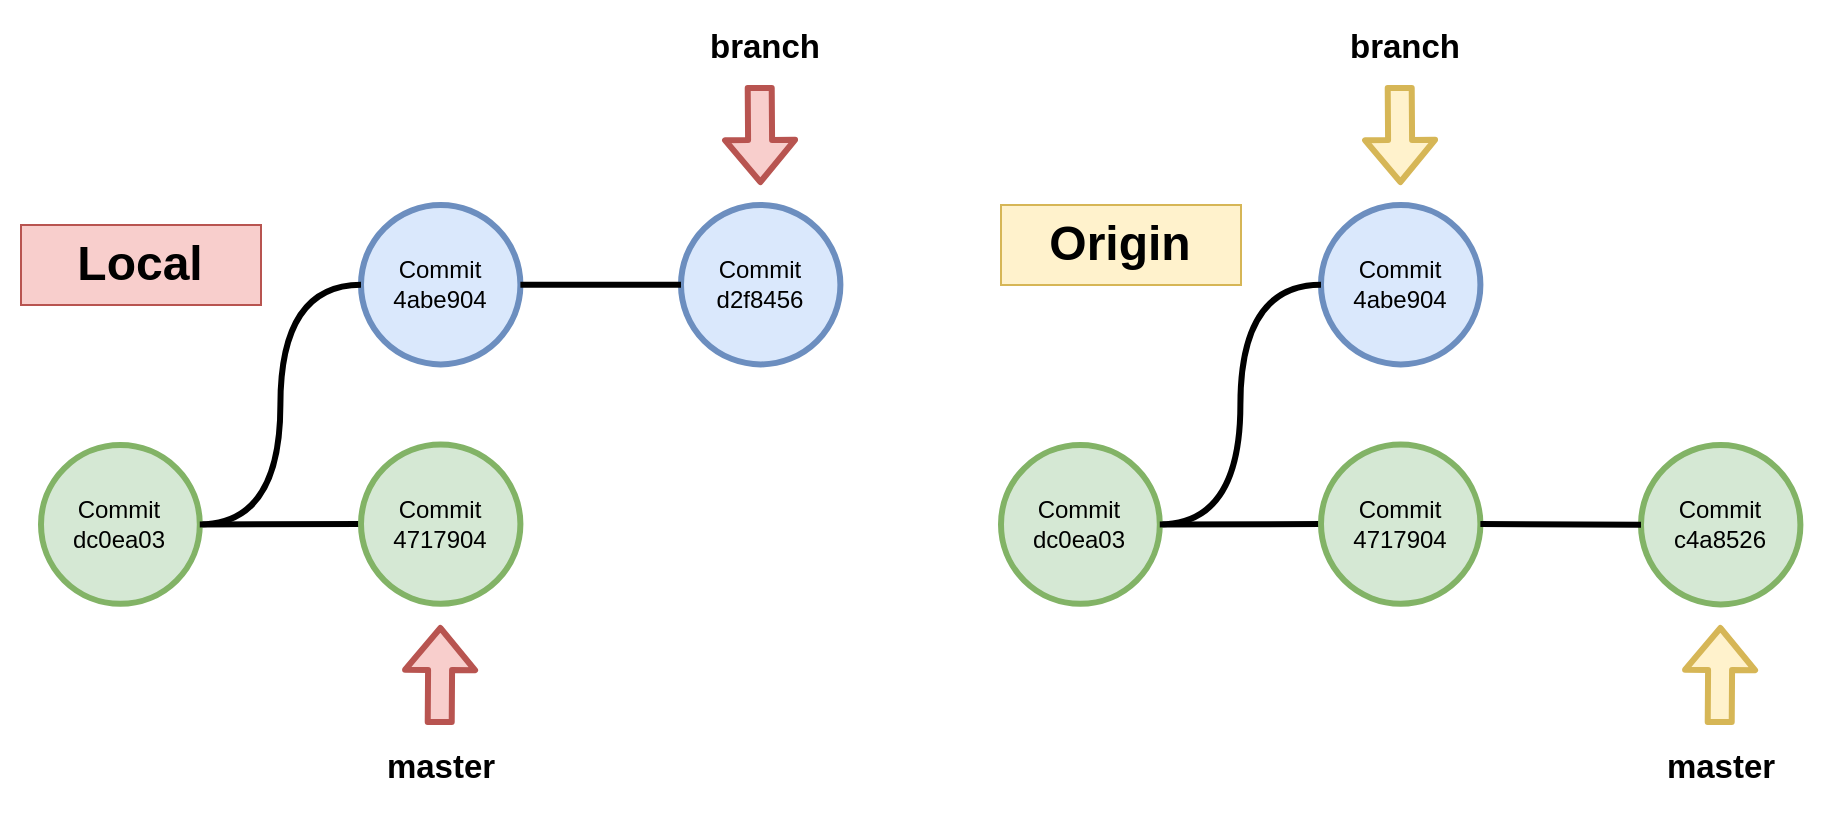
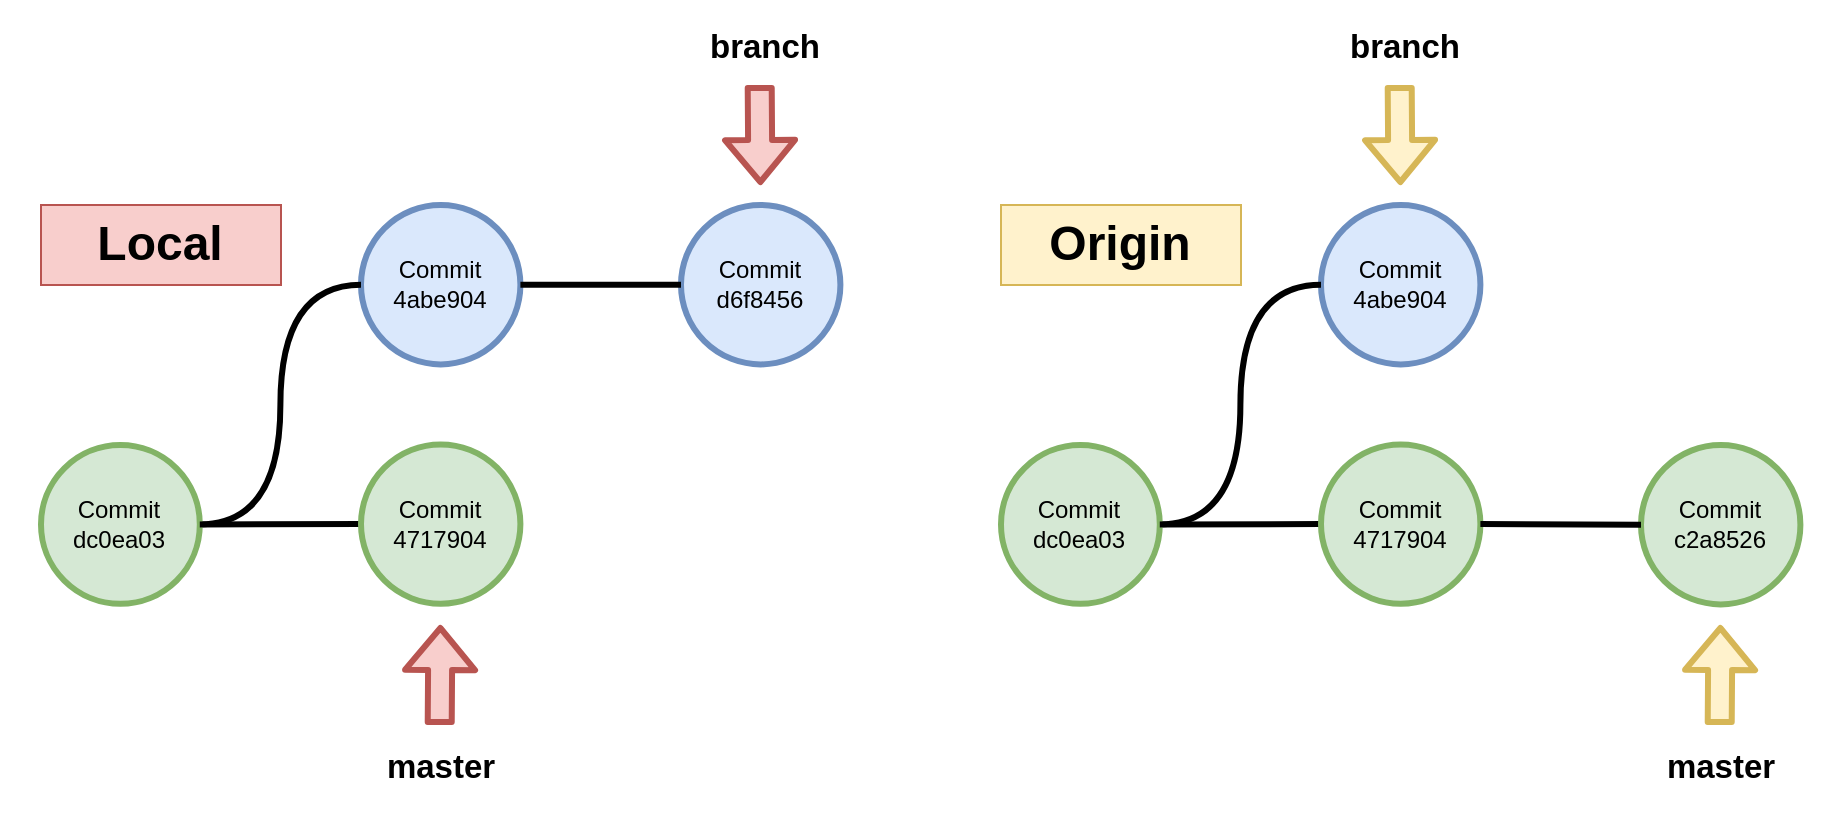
(141, 265) -> (161, 245)
(761, 285) -> (761, 285)
(1721, 525) -> (1721, 525)
